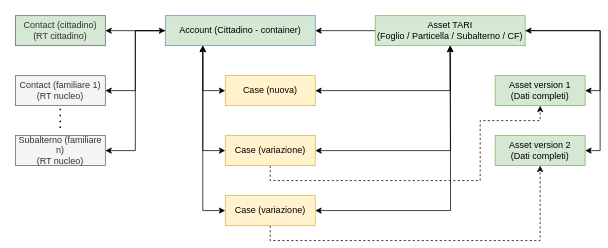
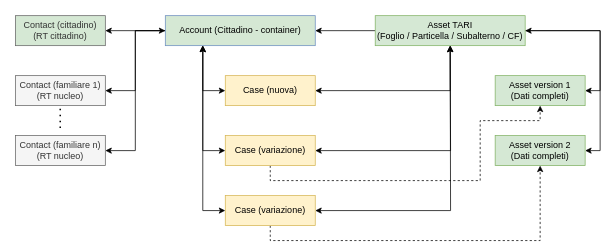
(60, 150) -> (60, 150)
